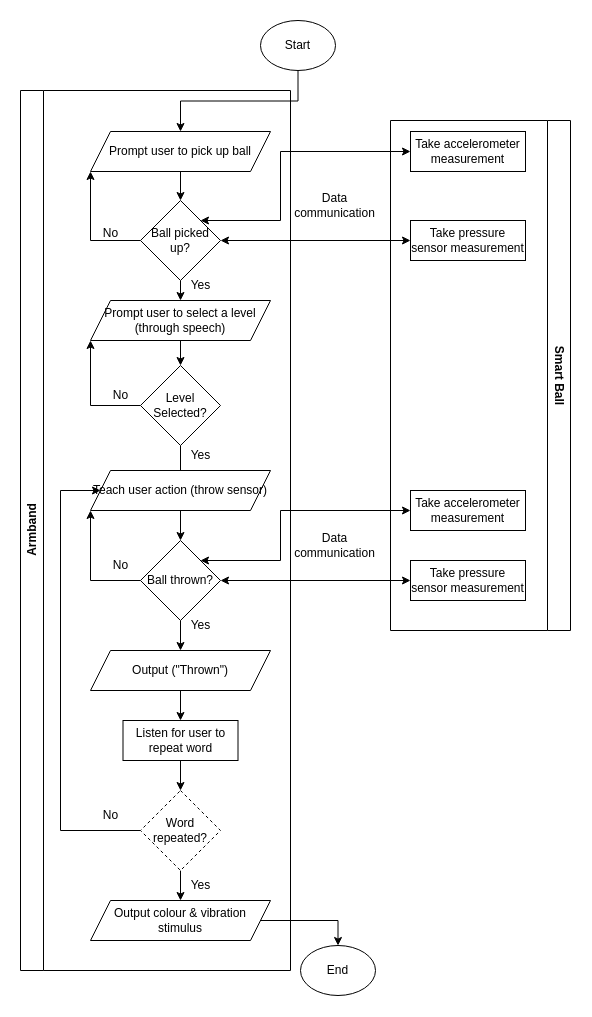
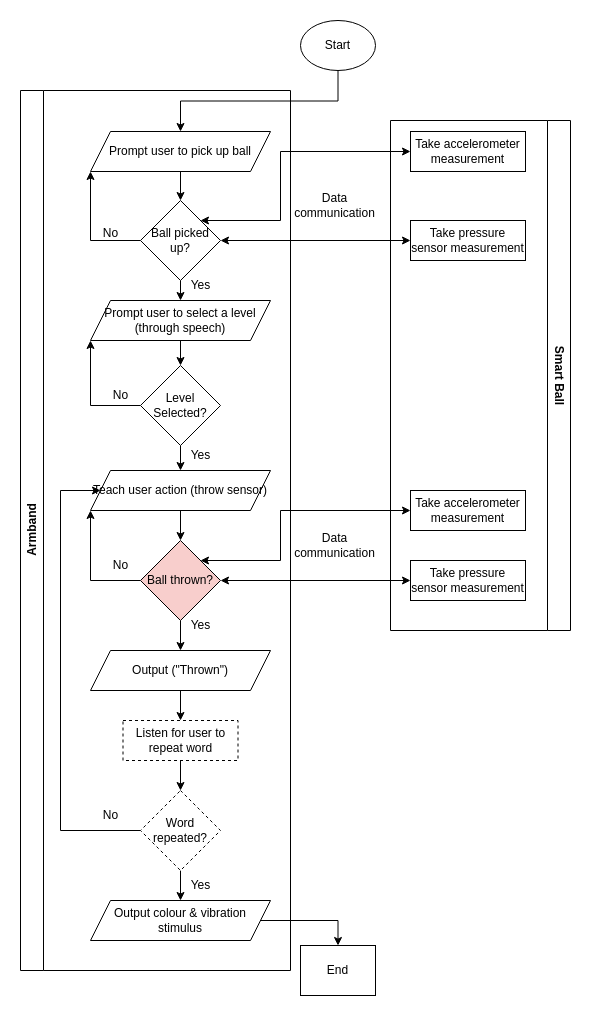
(298, 46) -> (338, 46)
(181, 465) -> (181, 462)
(181, 581) -> (181, 581)
(181, 741) -> (181, 741)
(338, 971) -> (338, 971)
